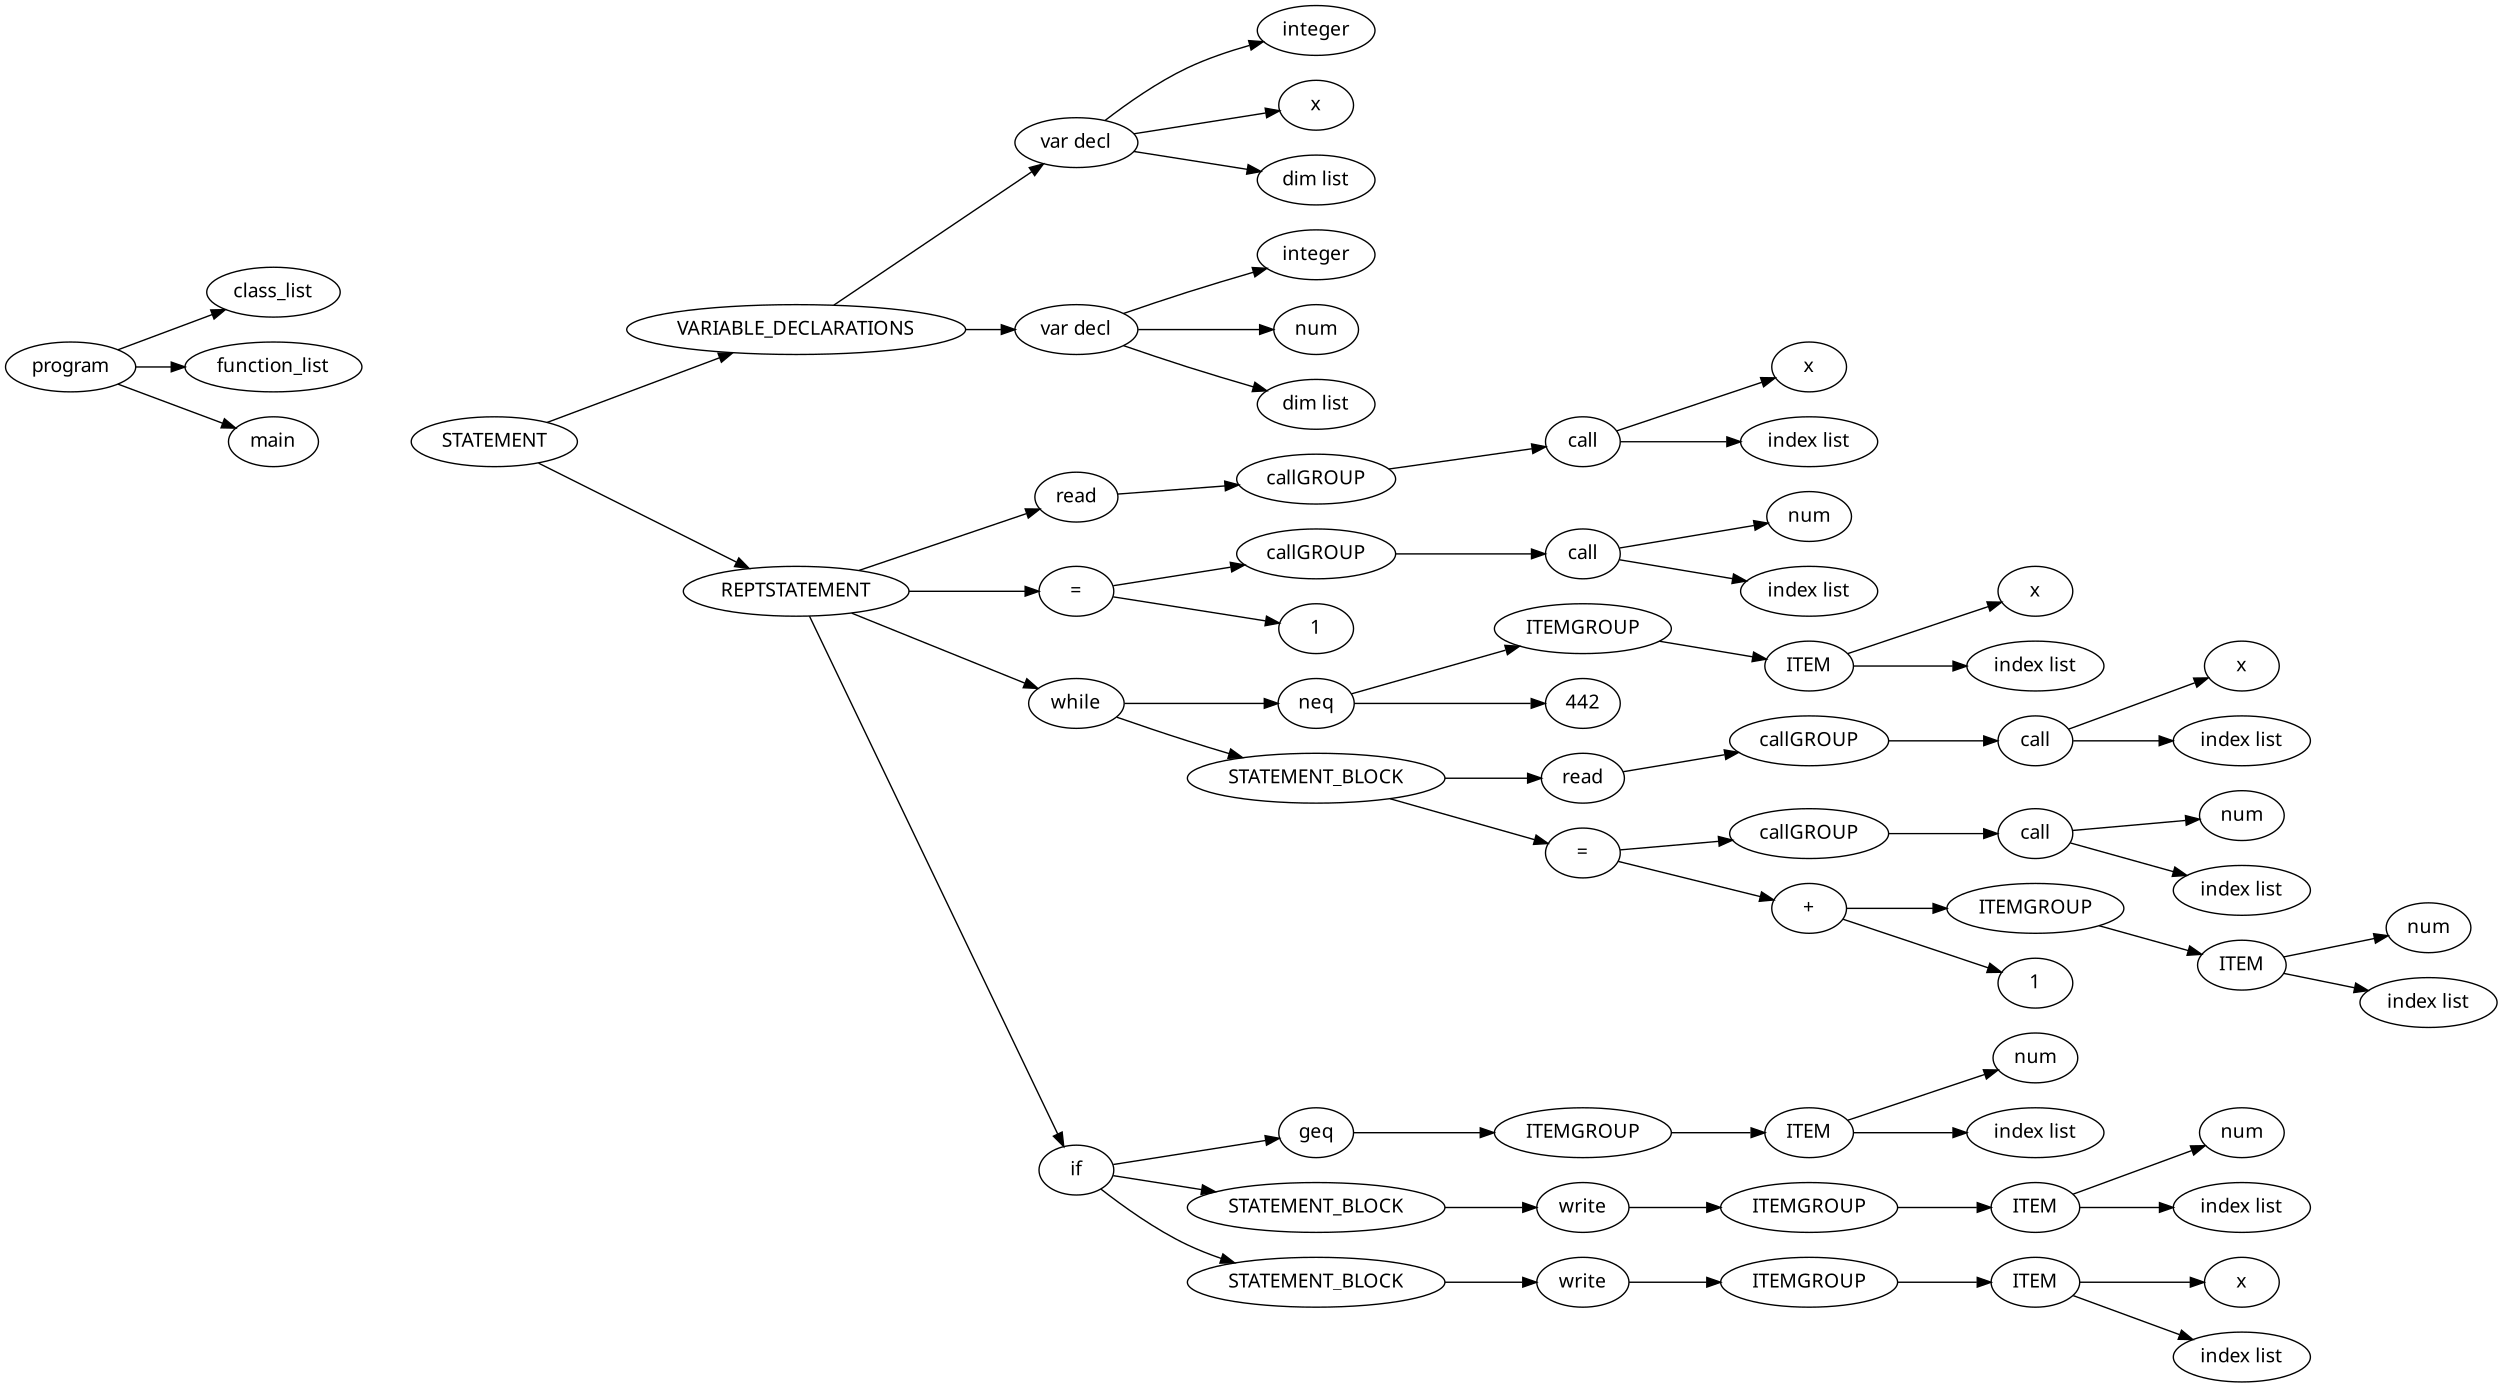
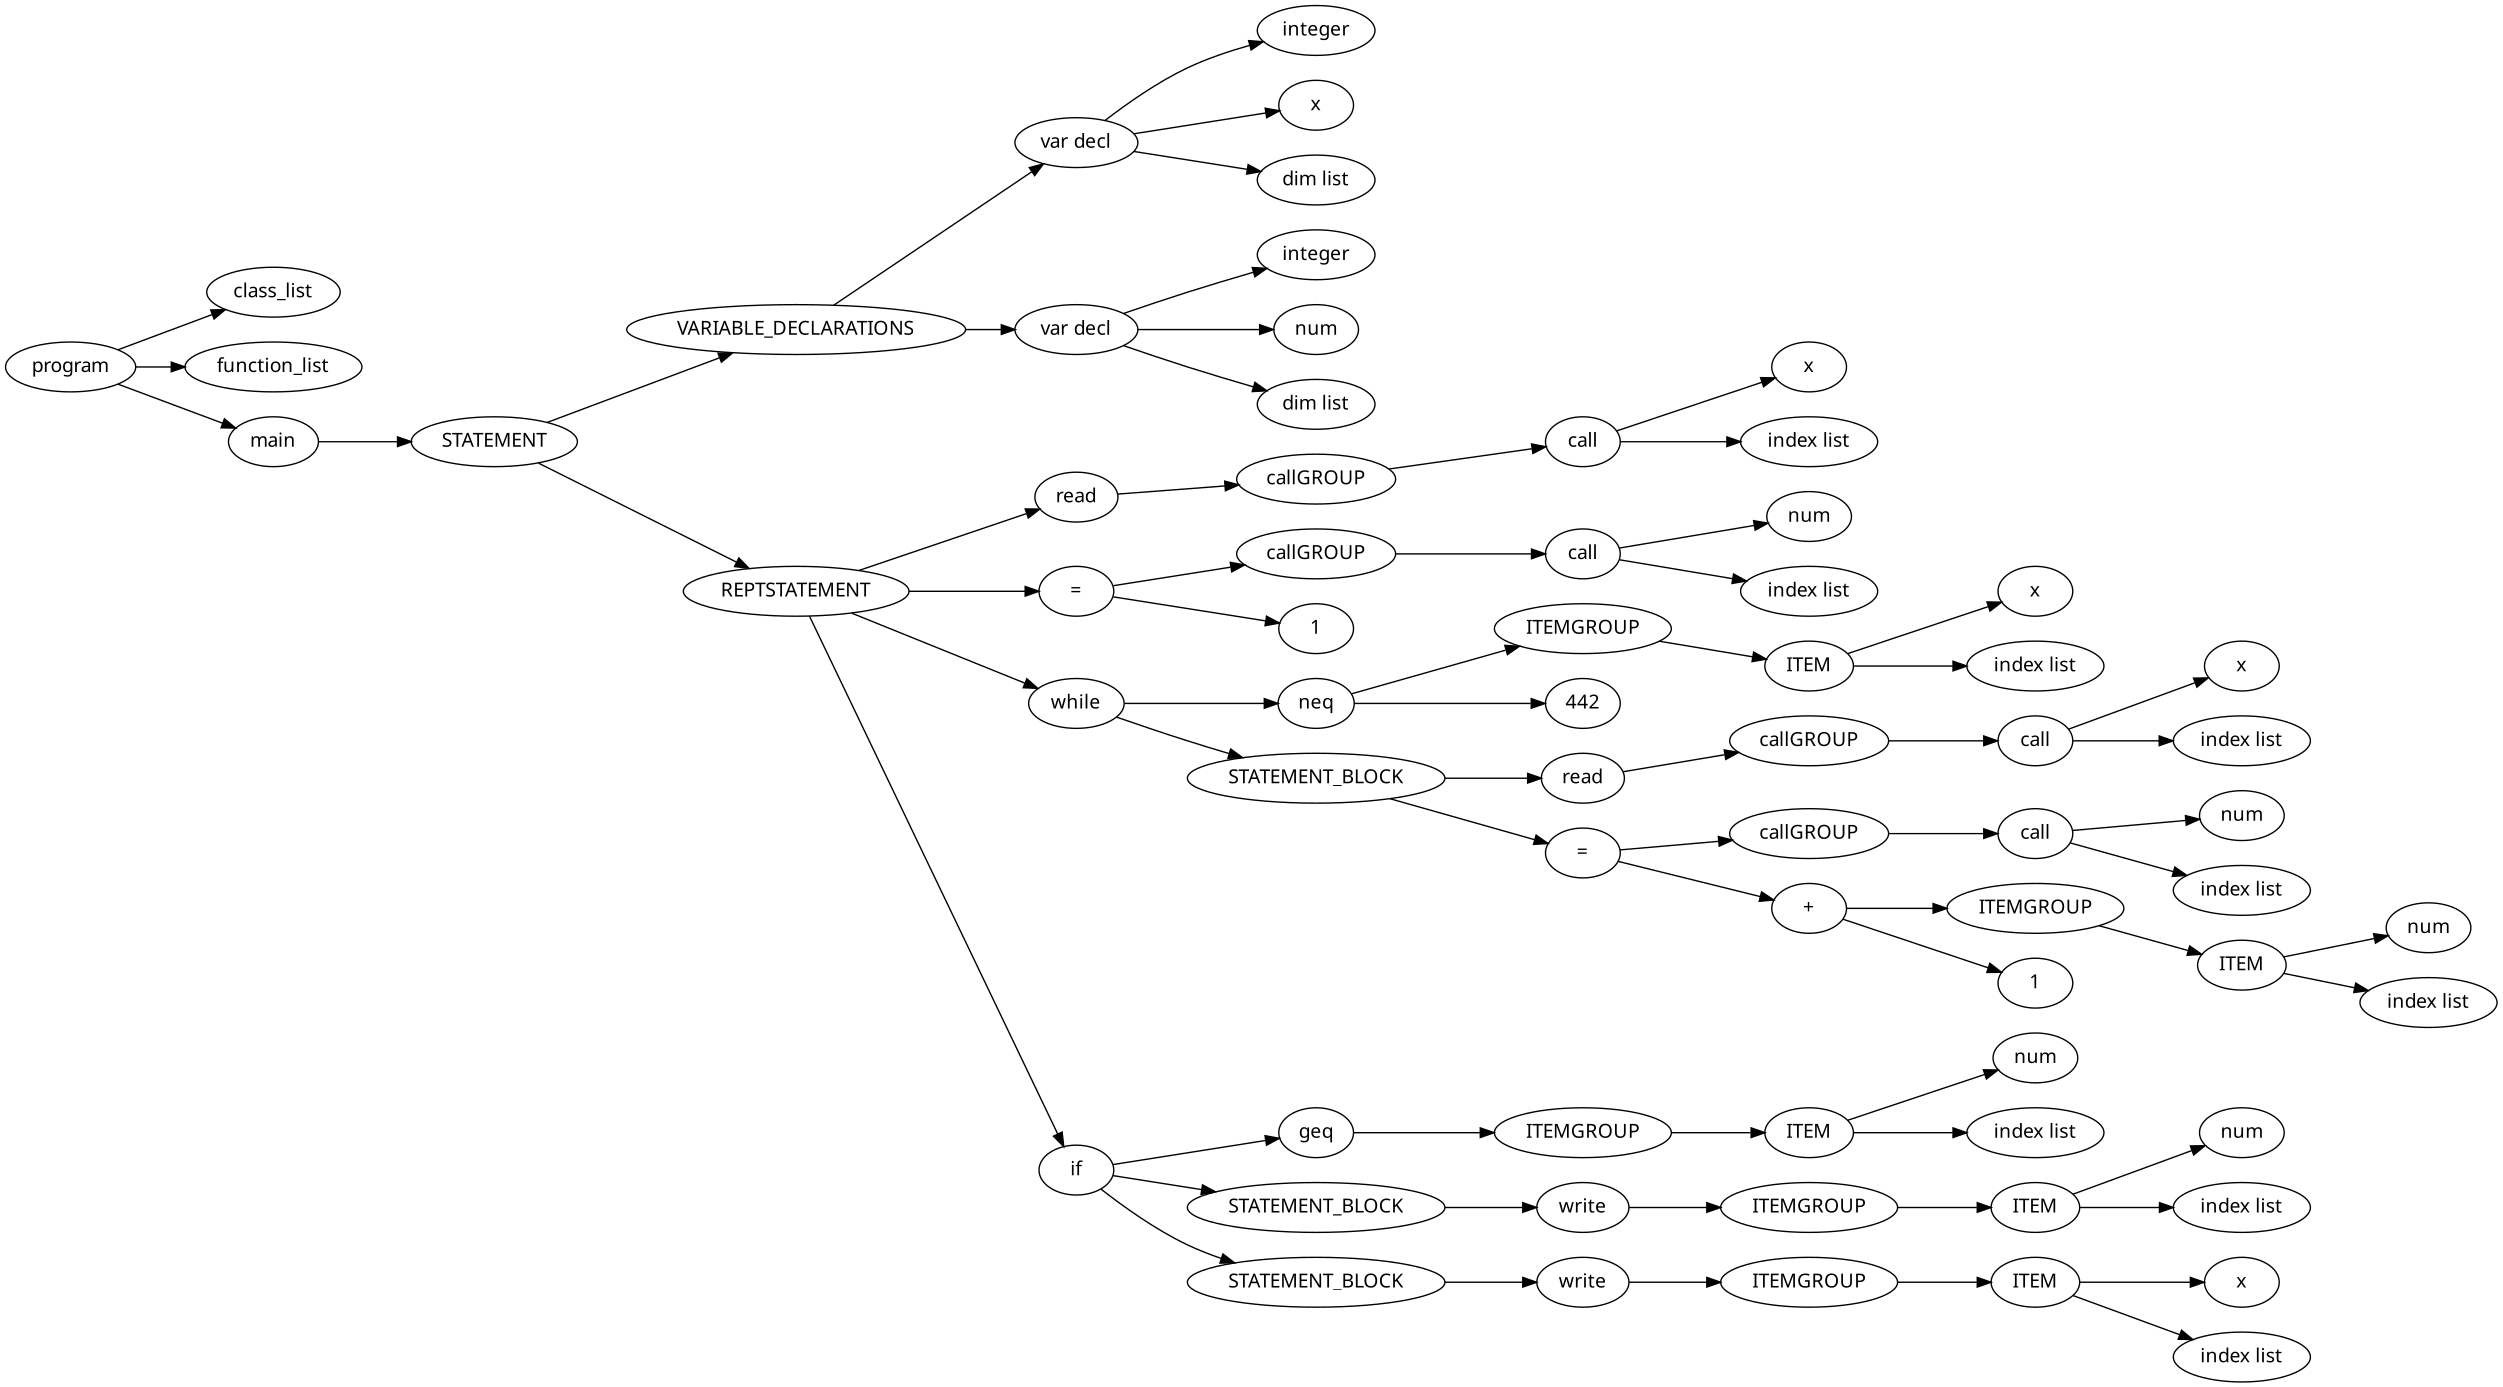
none -> (358, 442)
